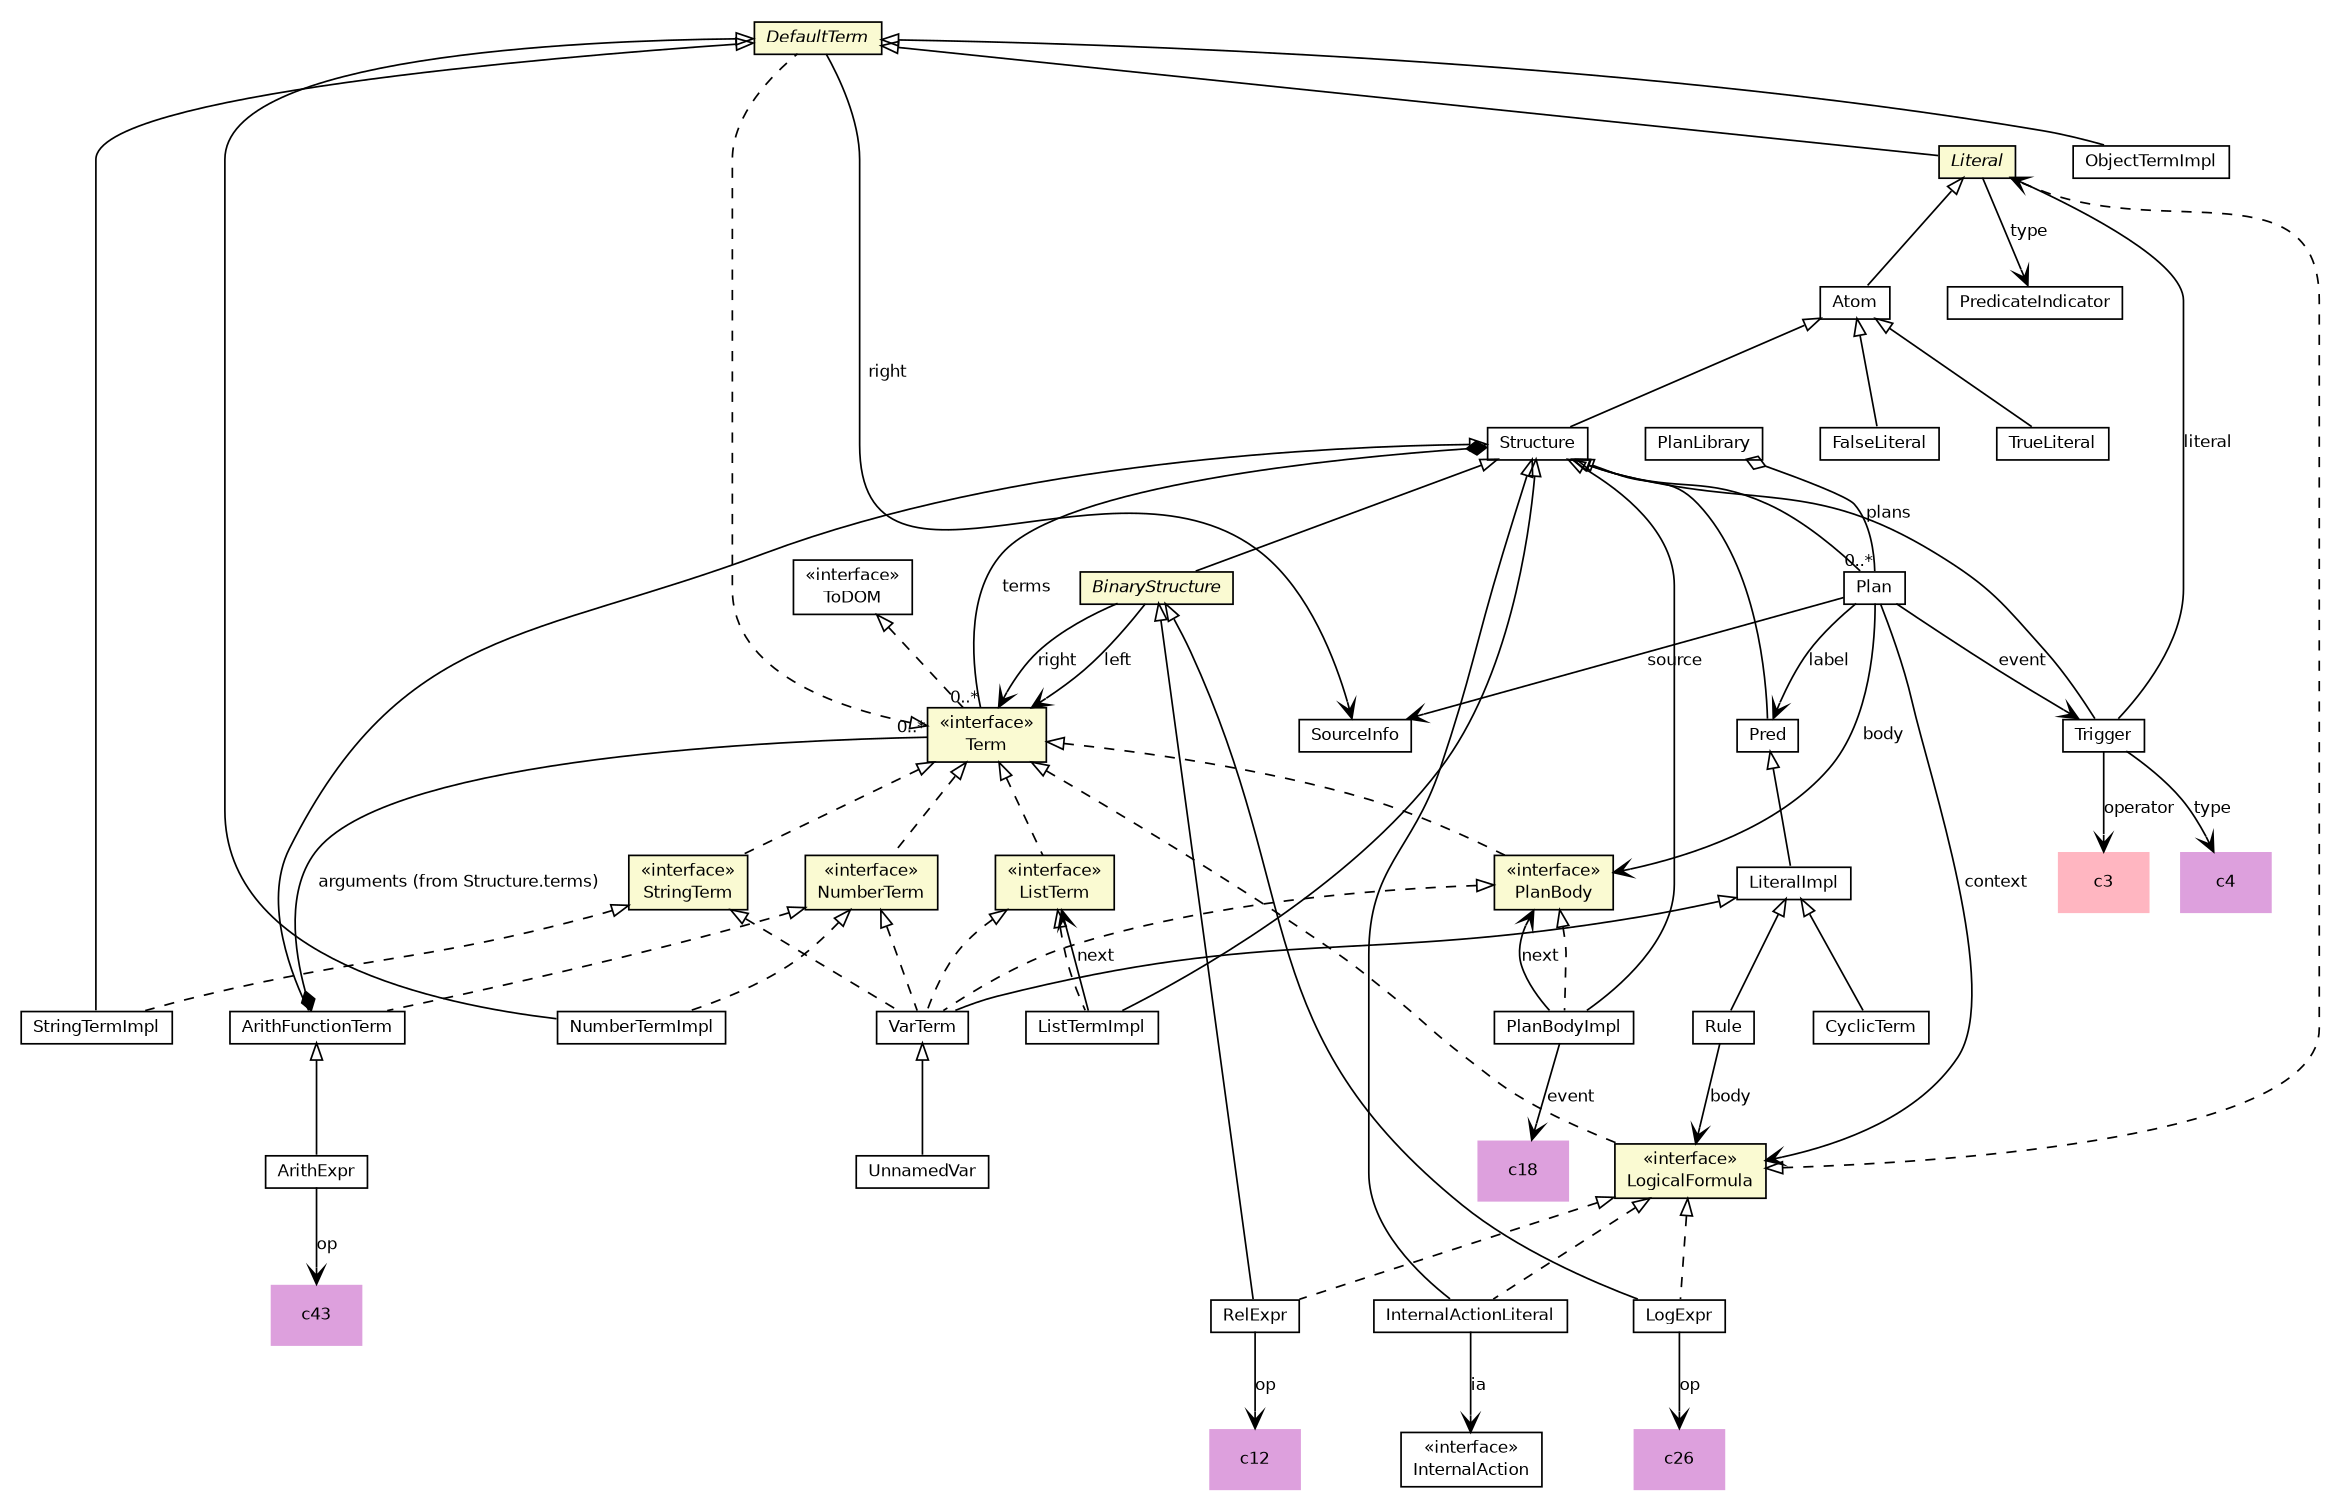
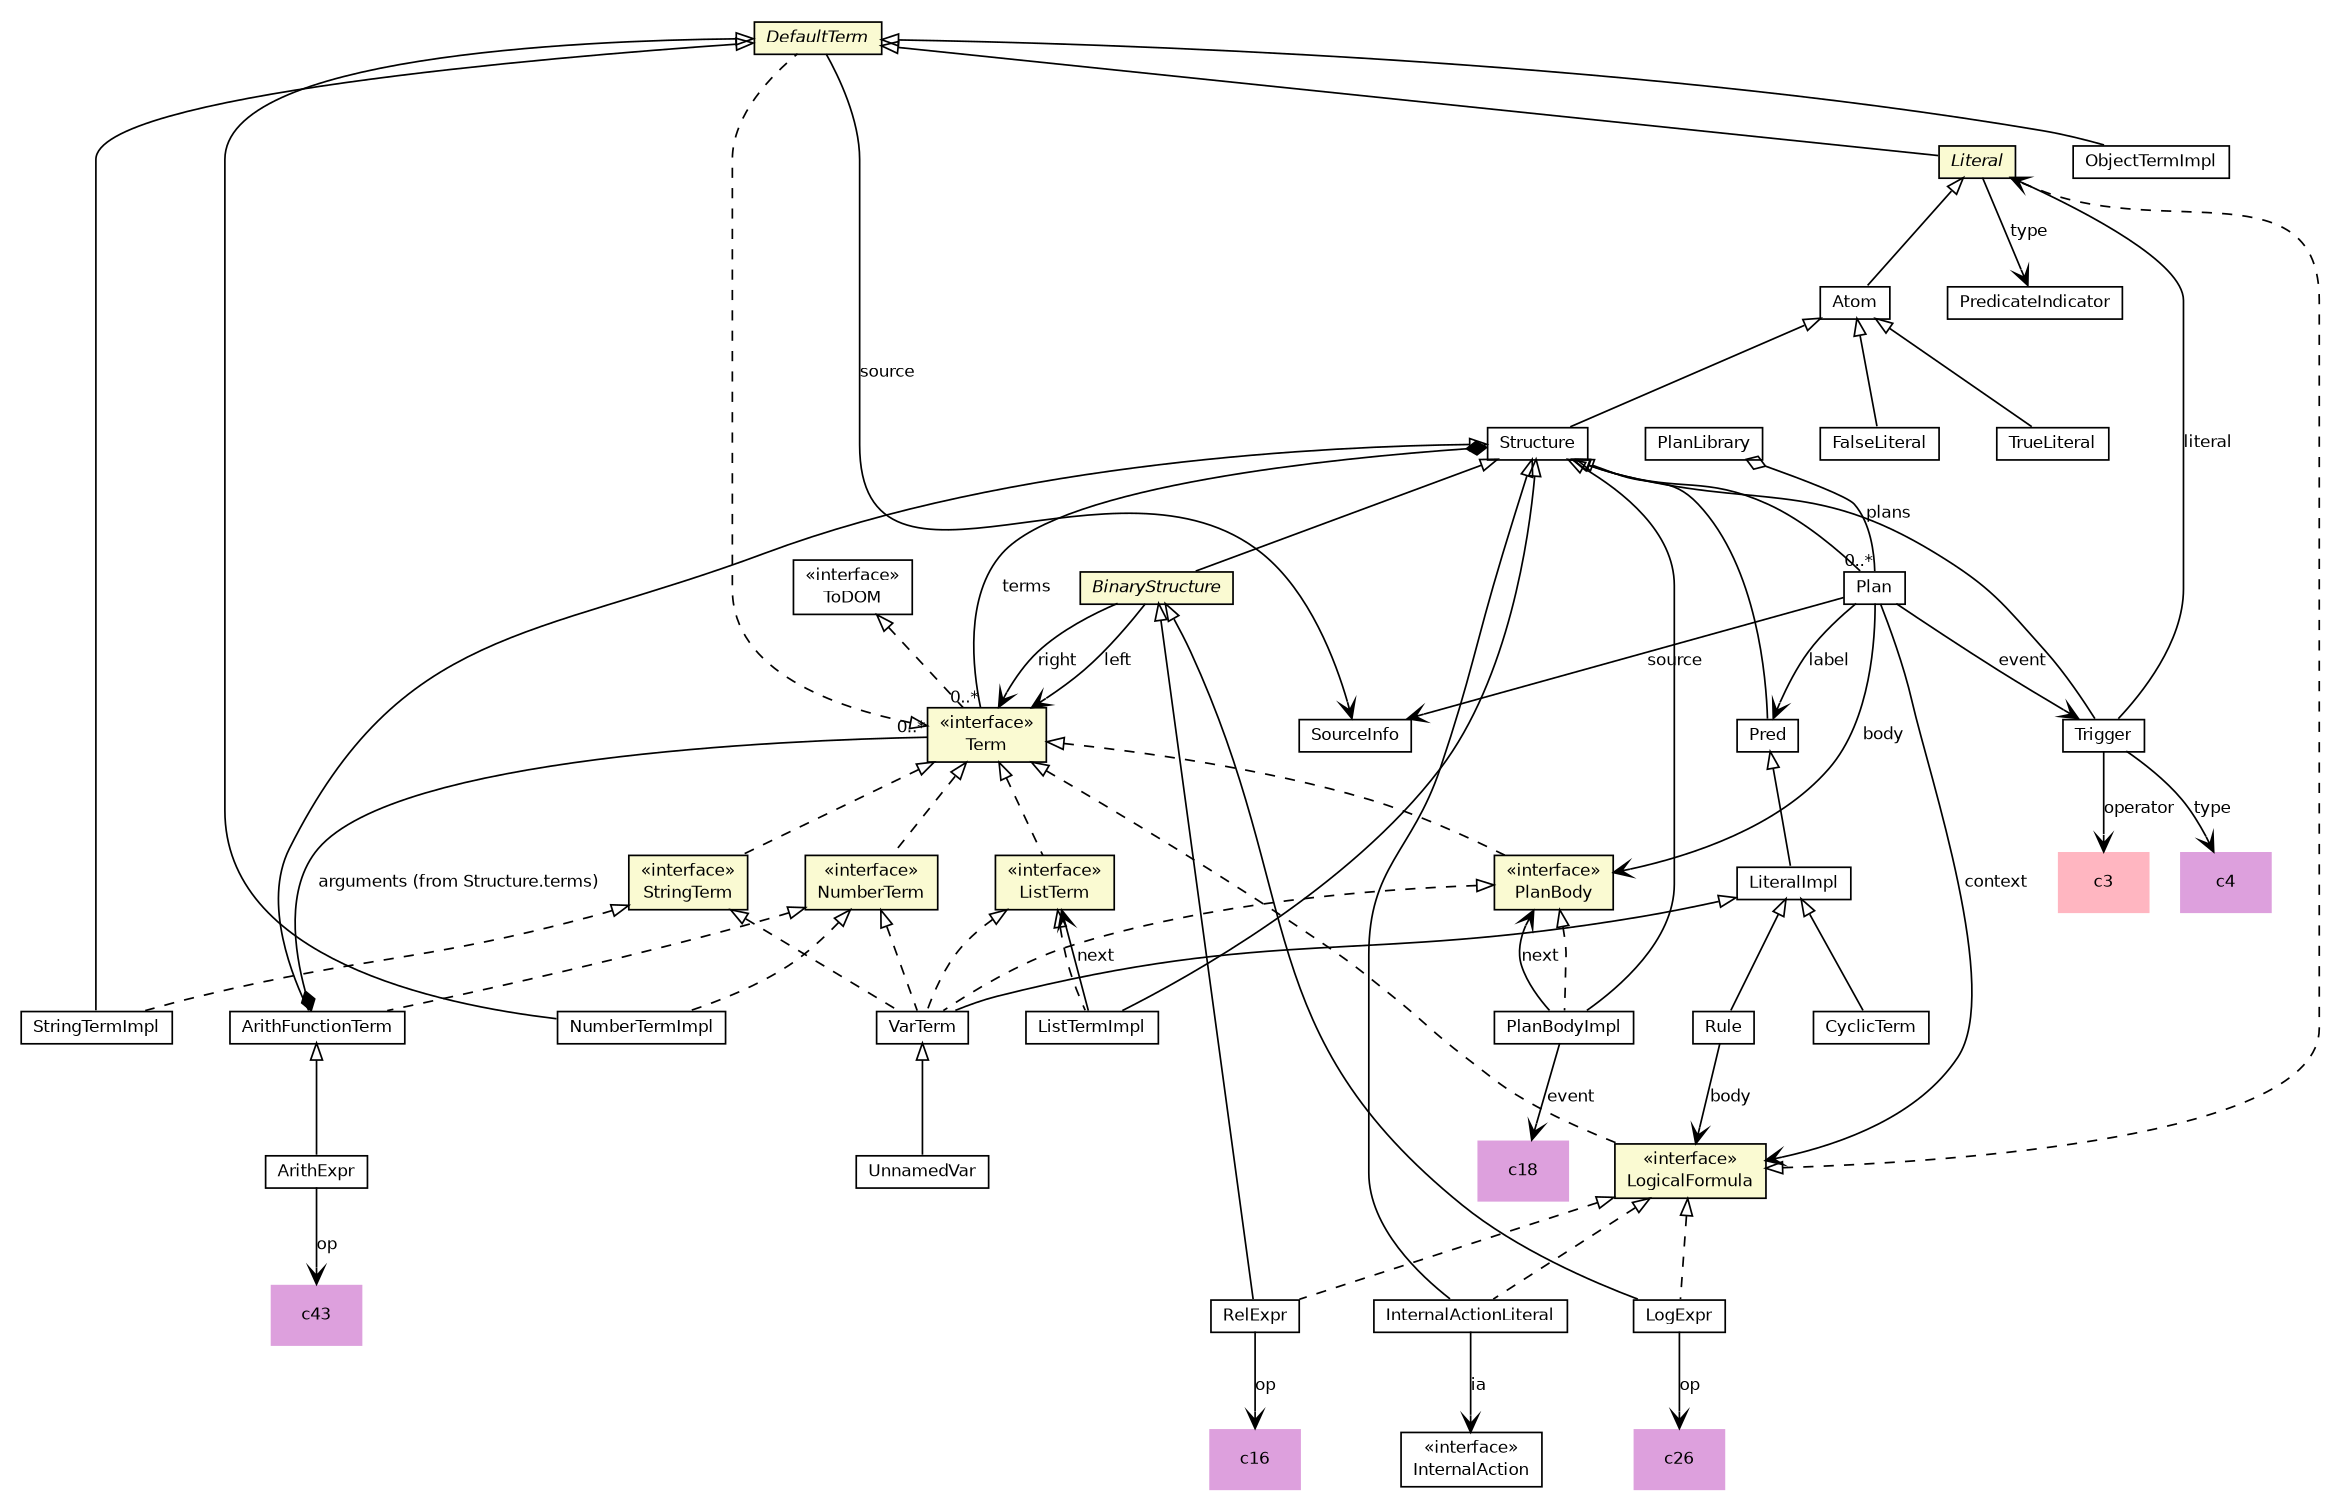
(888, 373) -> (888, 373)
(1255, 1460) -> (1255, 1460)
